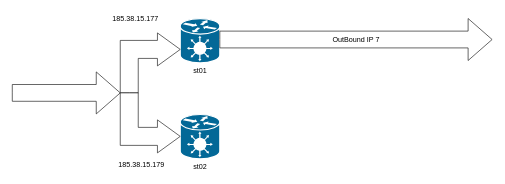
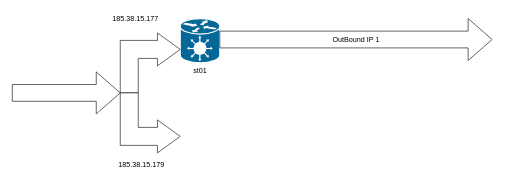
(356, 39) -> (356, 39)
(200, 137) -> none
